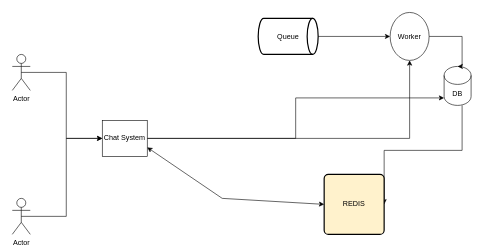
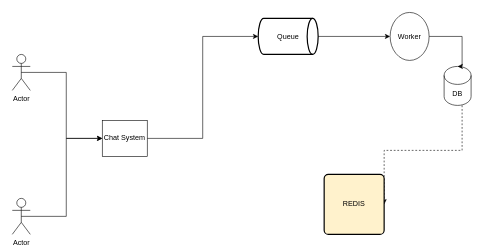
(296, 117) -> none
(390, 138) -> (227, 36)
(433, 150) -> (433, 150)
(189, 176) -> none
